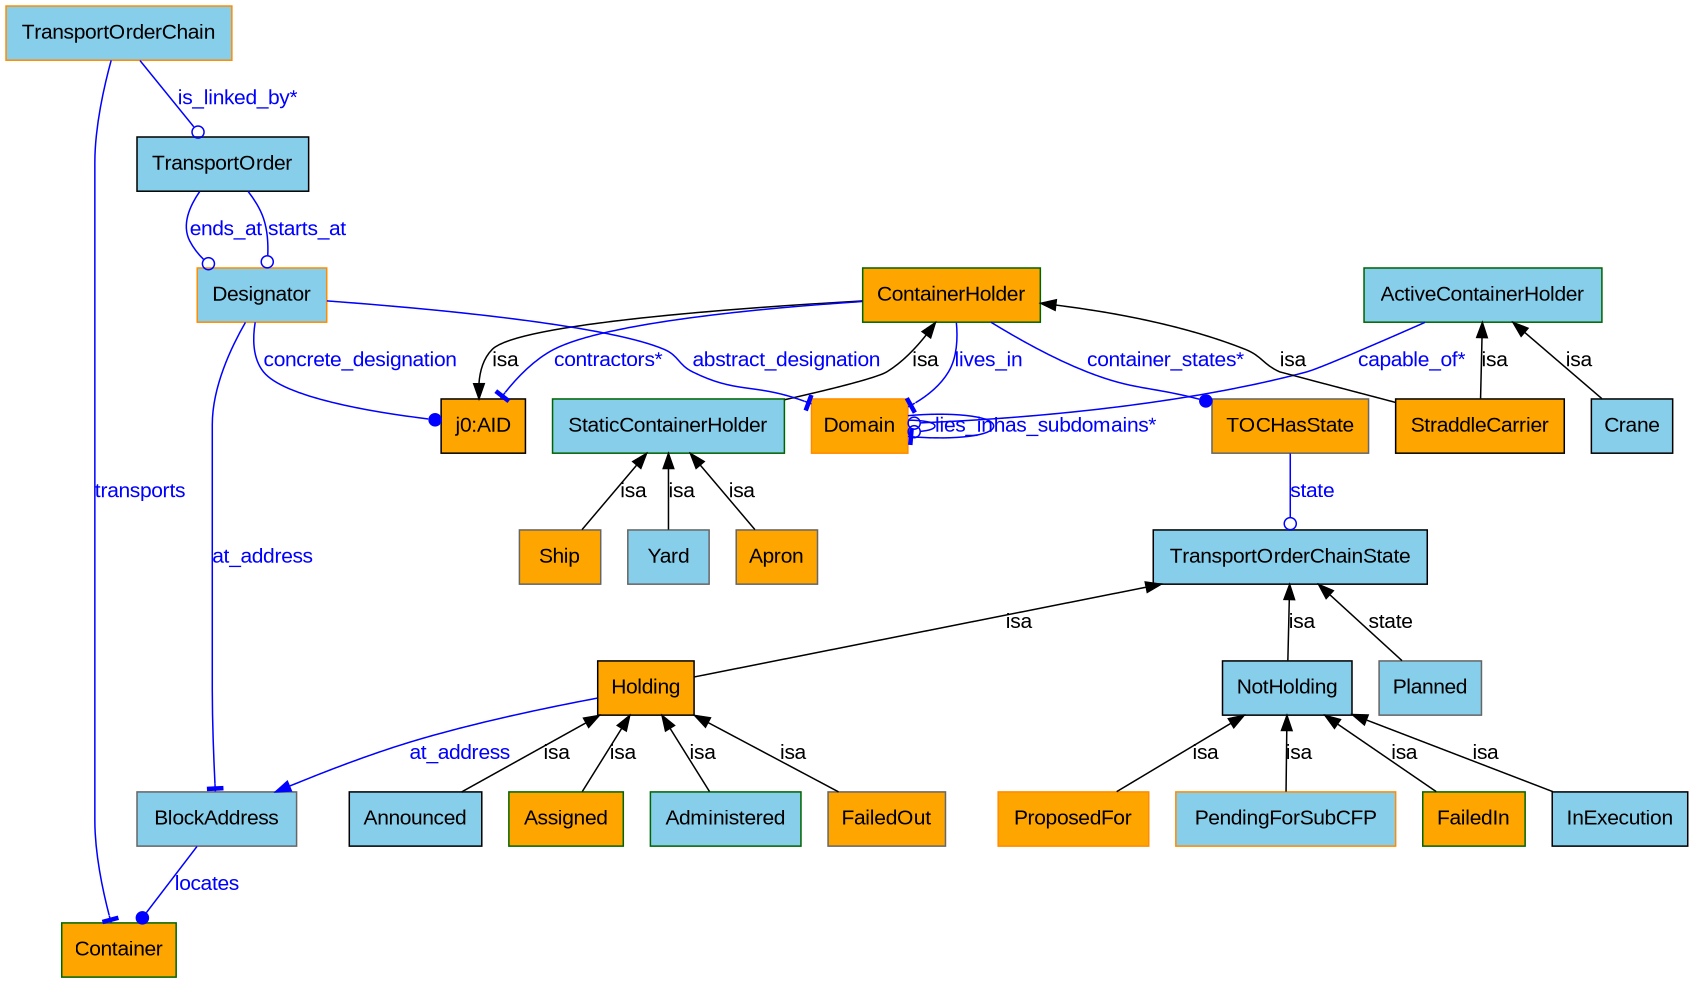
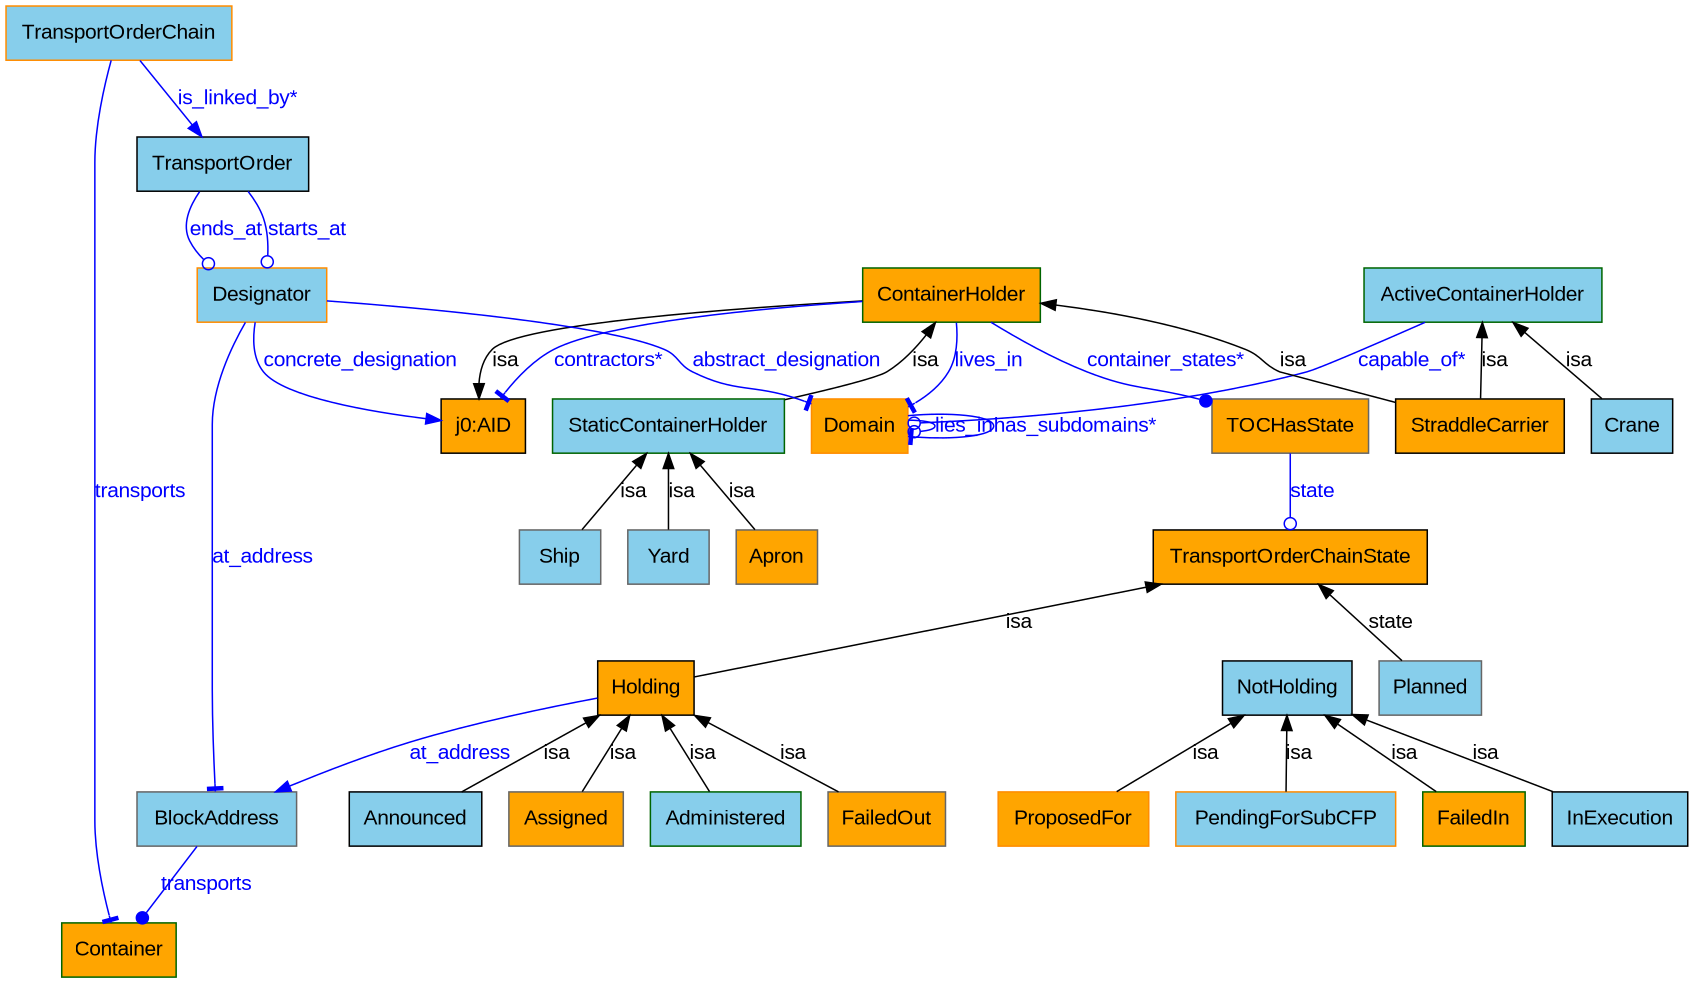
(167, 94) -> (167, 94)
(318, 398) -> (318, 398)
(560, 557) -> (560, 557)
(1290, 557) -> (1290, 557)
(1289, 630) -> none
(566, 819) -> (566, 819)
(207, 885) -> (207, 885)
